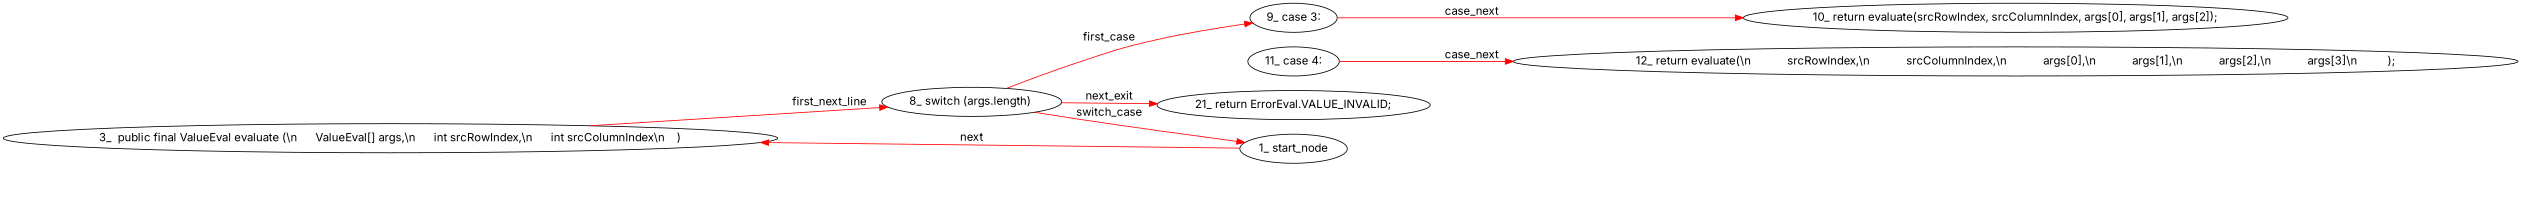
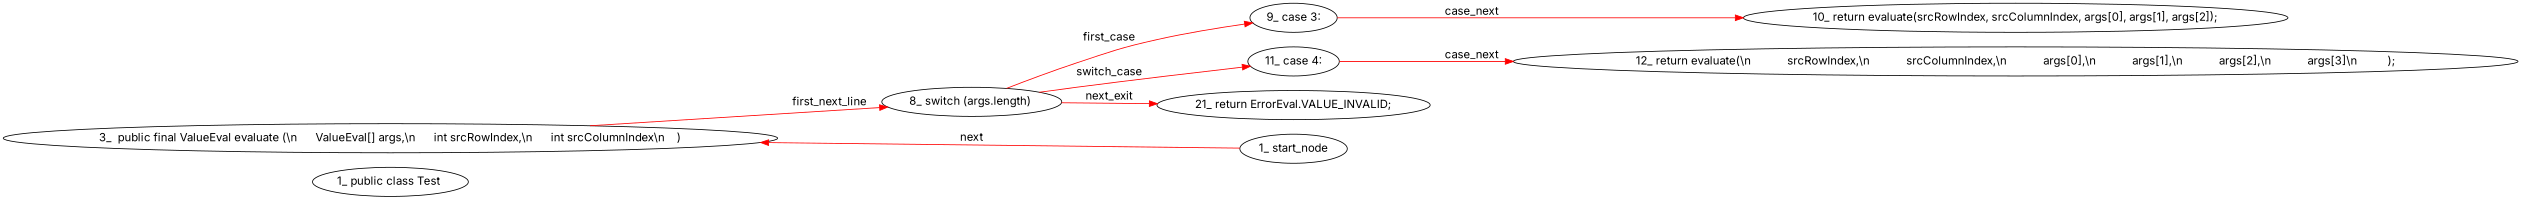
(1136, 128) -> (1141, 79)
none -> (390, 182)
